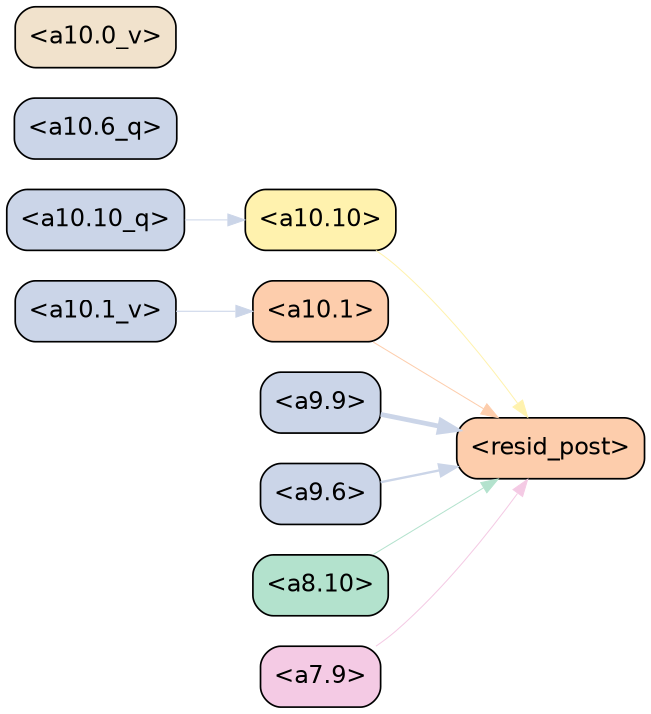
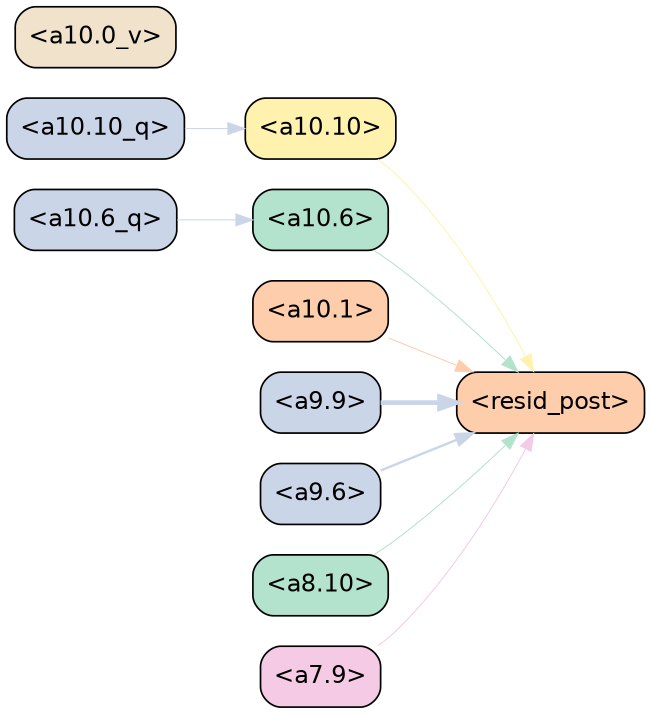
none -> (321, 220)
(96, 311) -> none
